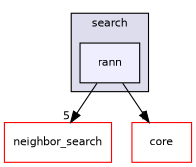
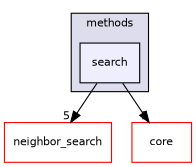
(110, 24) -> (110, 24)
(110, 63) -> (110, 63)
